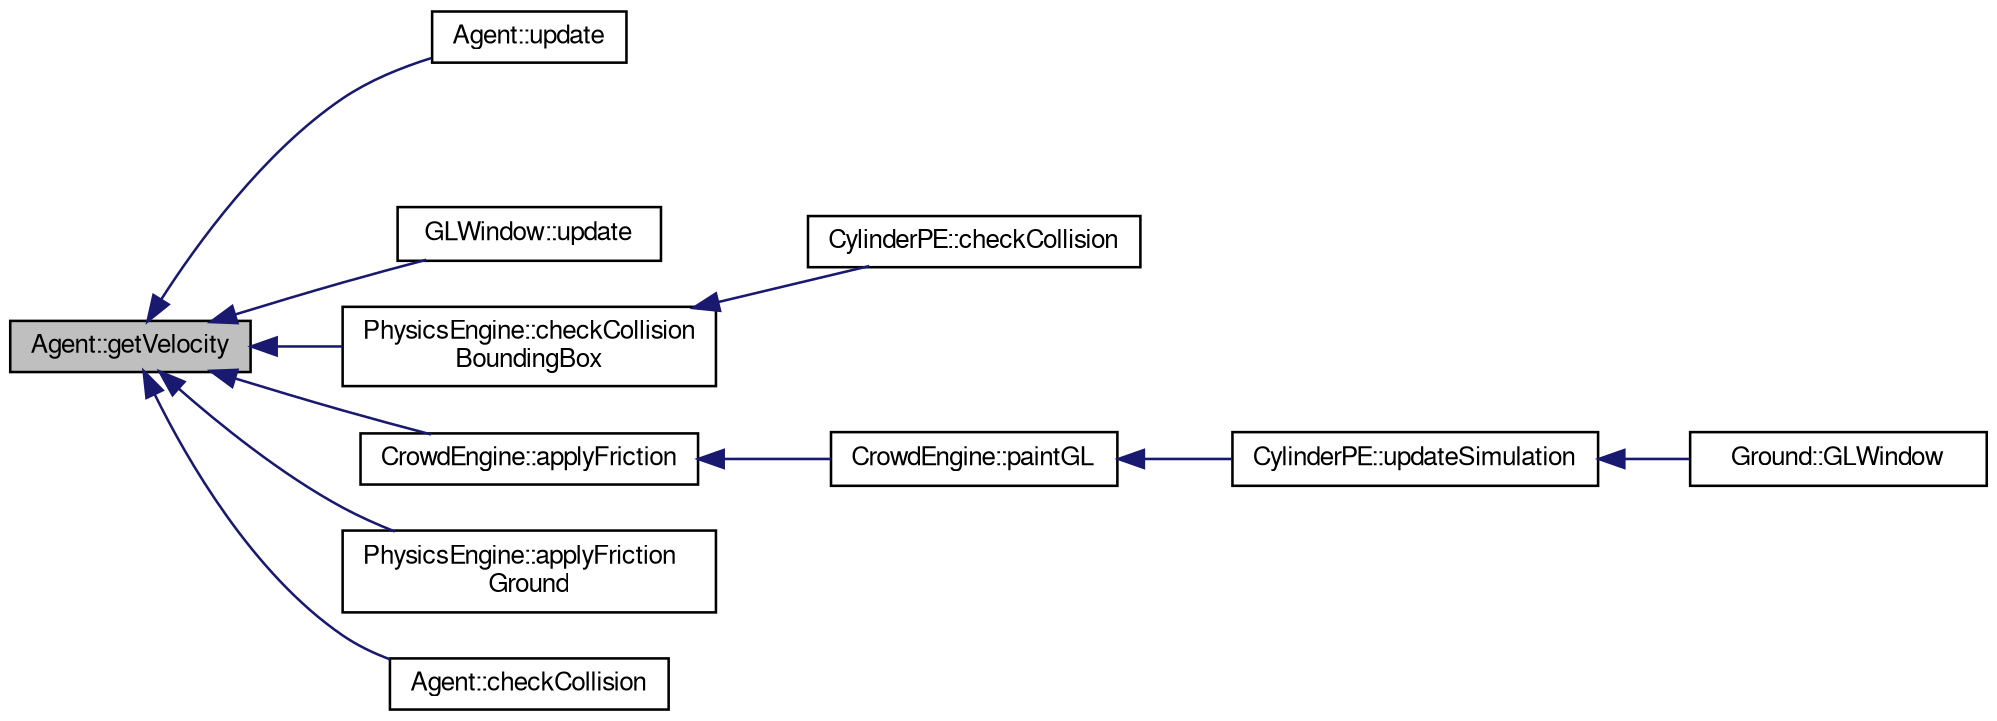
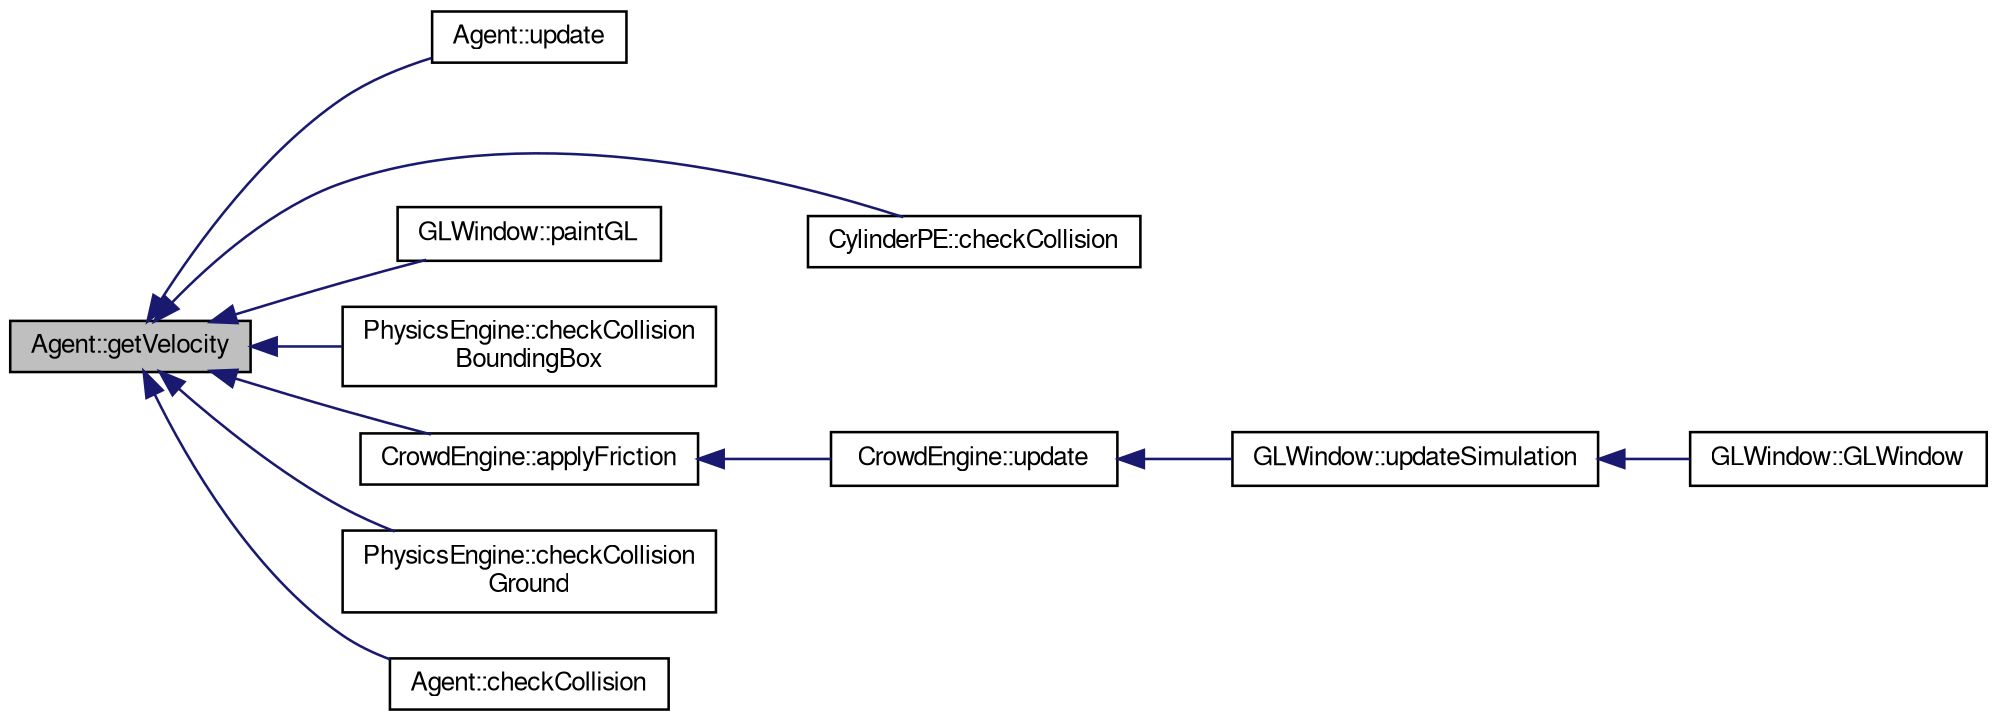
(529, 234) -> (529, 234)
(794, 284) -> (520, 154)
(974, 459) -> (974, 459)
(1415, 459) -> (1415, 459)
(1838, 459) -> (1838, 459)
(529, 571) -> (529, 571)
